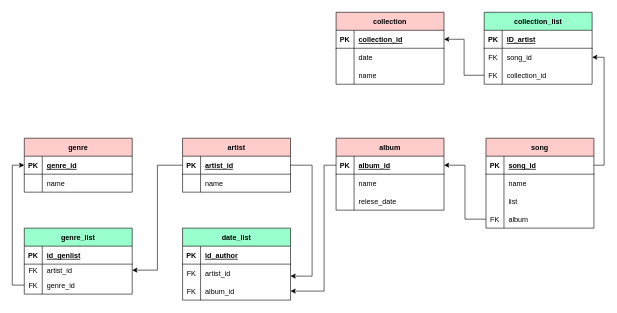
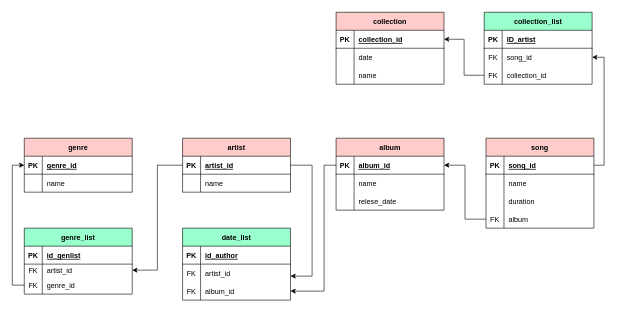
(515, 202) -> (524, 202)
